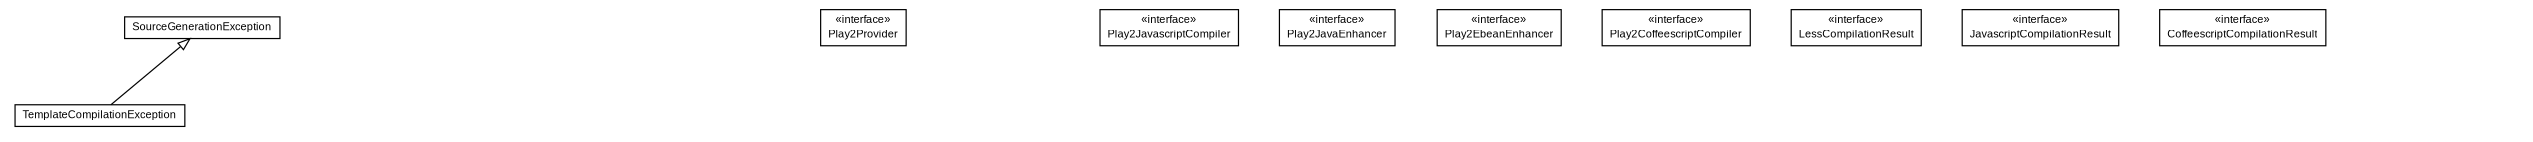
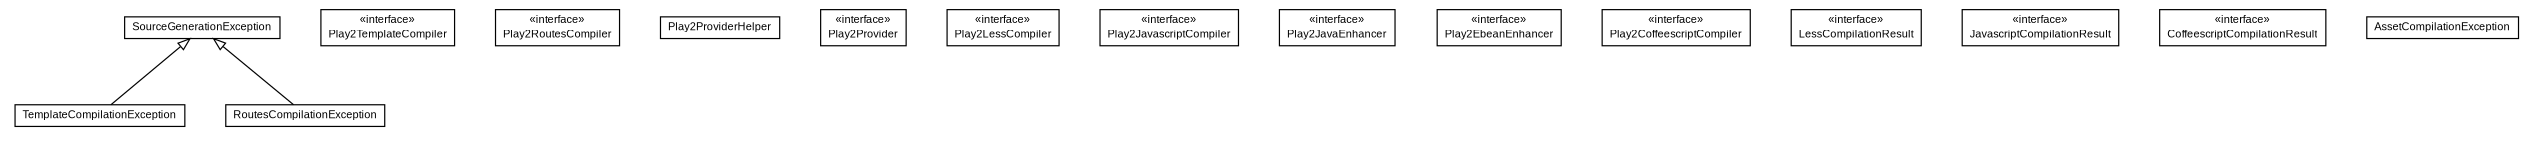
none -> (387, 28)
none -> (557, 28)
none -> (719, 28)
none -> (1002, 28)
none -> (2443, 28)
none -> (305, 116)
